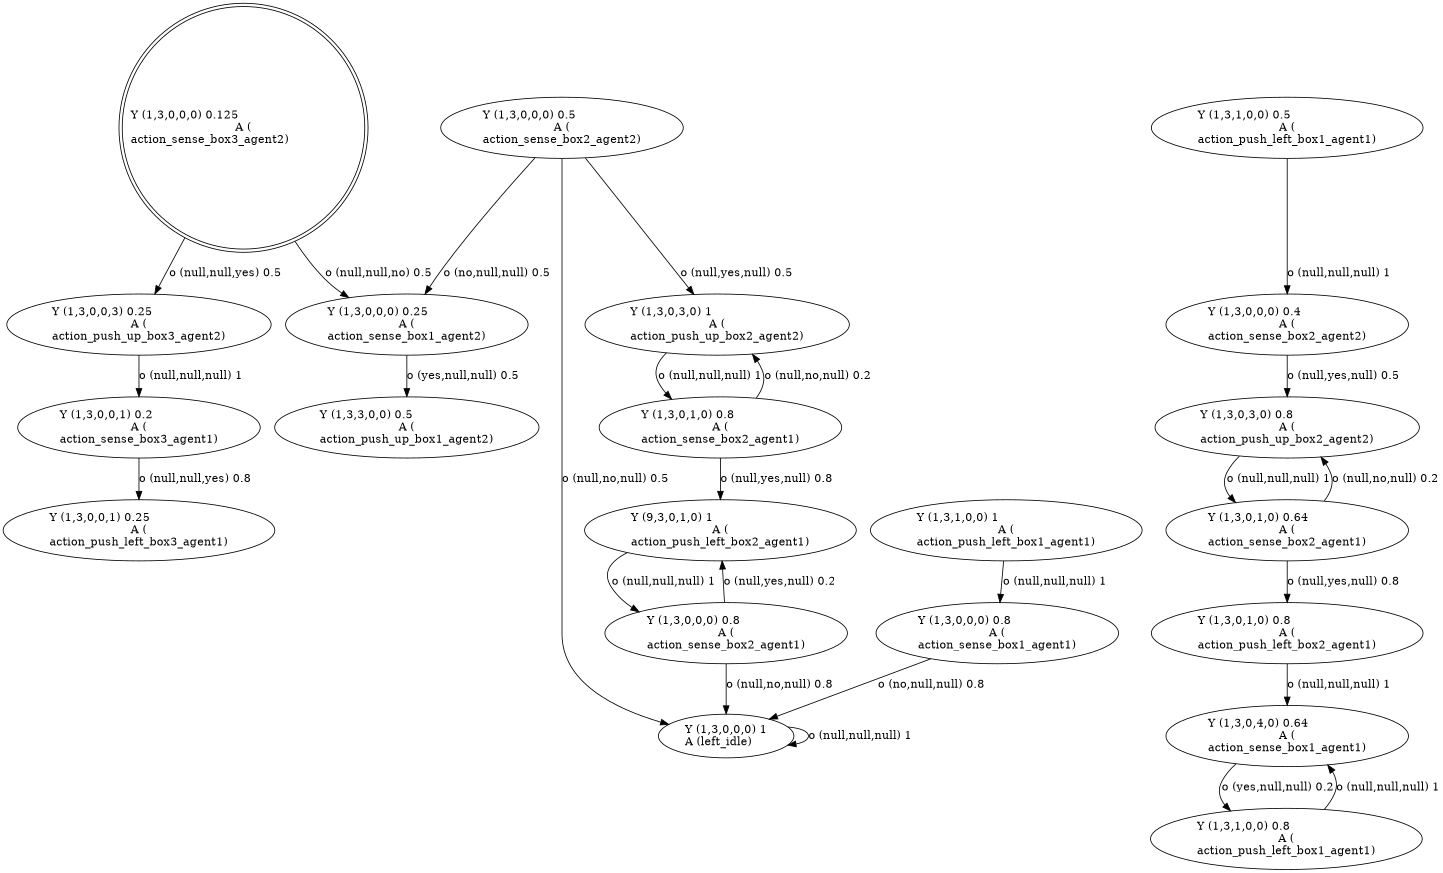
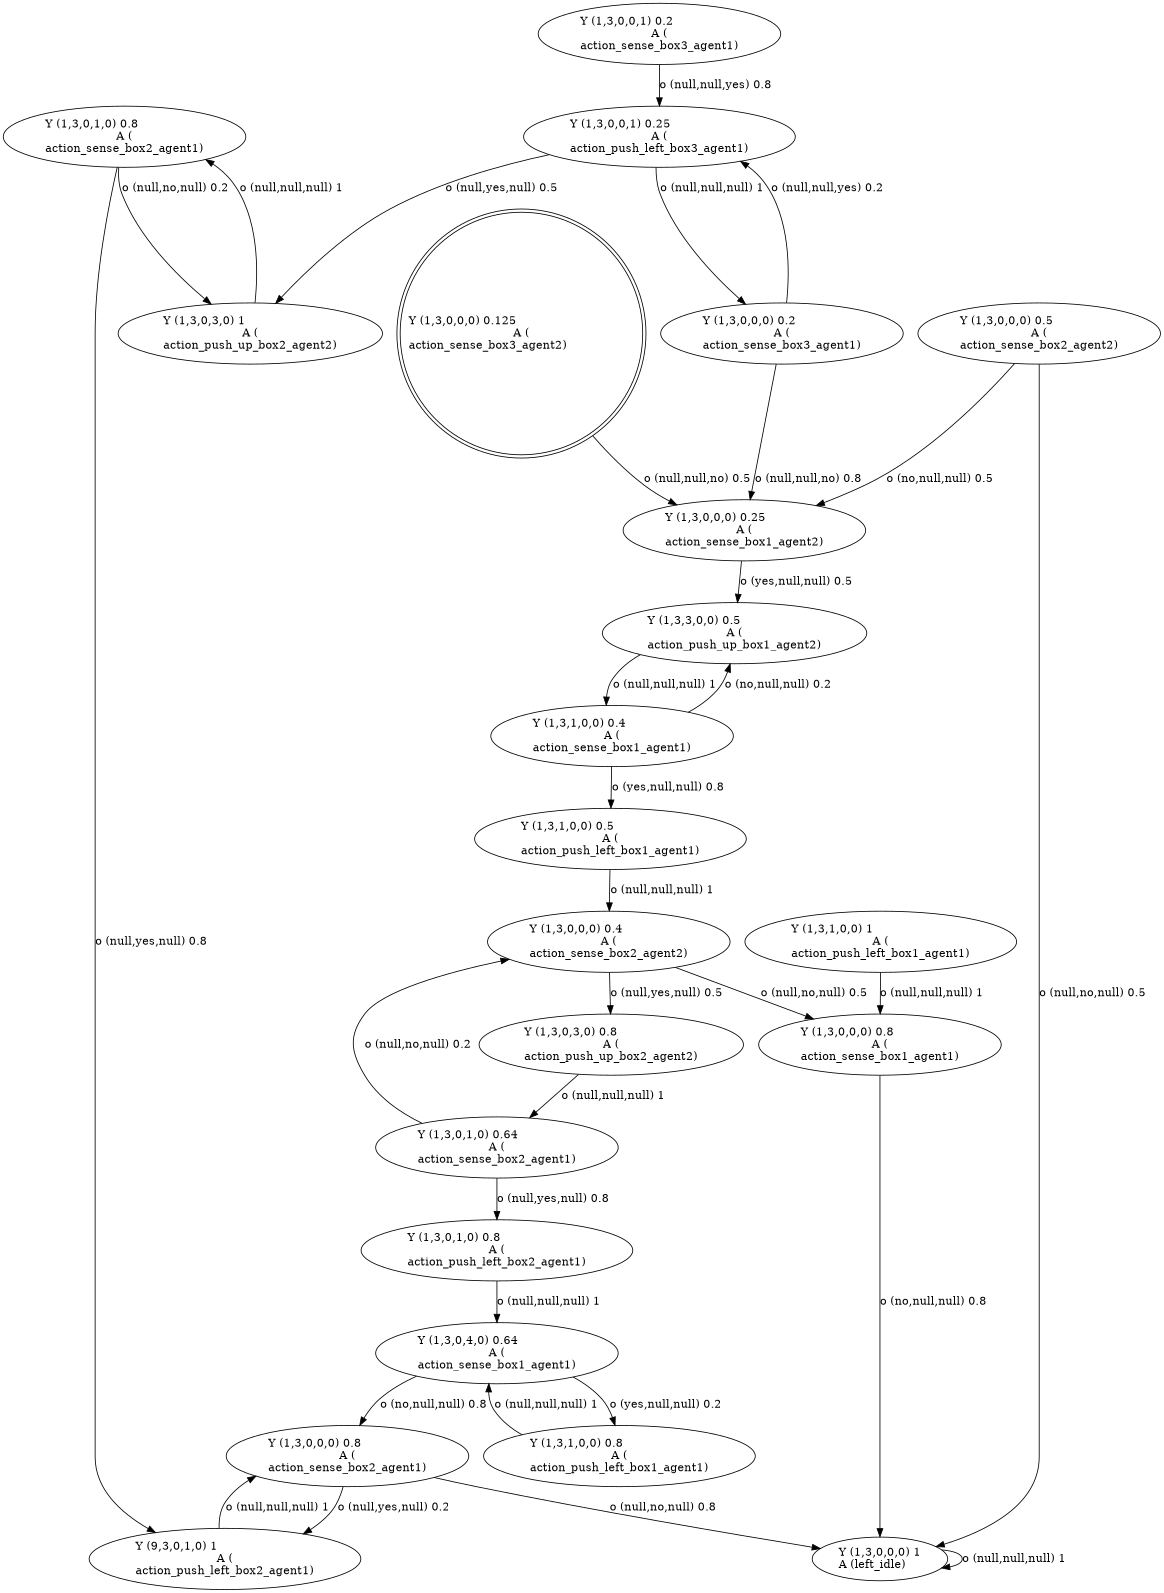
(637, 223) -> (403, 203)
(139, 325) -> none
none -> (782, 334)
(1332, 483) -> (367, 1012)
none -> (612, 736)
none -> (741, 992)
none -> (387, 1393)
